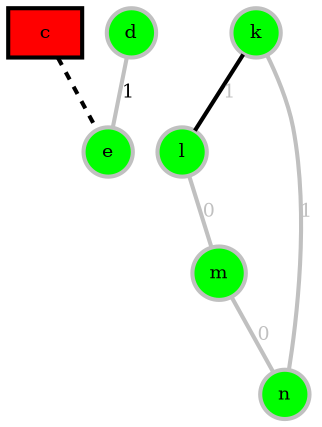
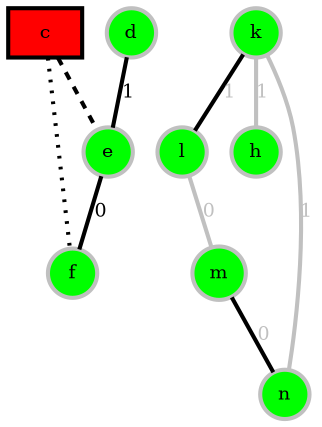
(120, 92) -> (120, 92)
none -> (256, 152)
none -> (73, 273)
(253, 335) -> (253, 335)
